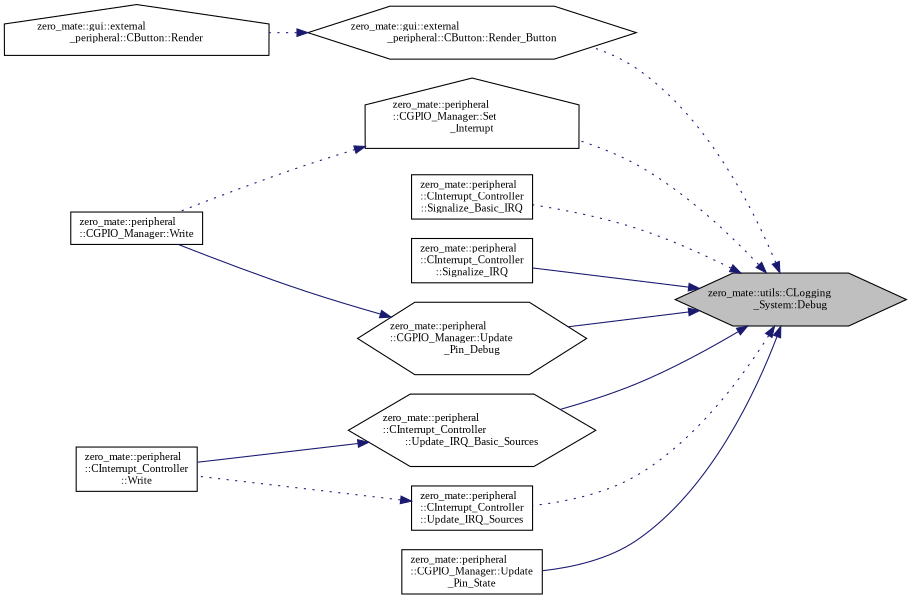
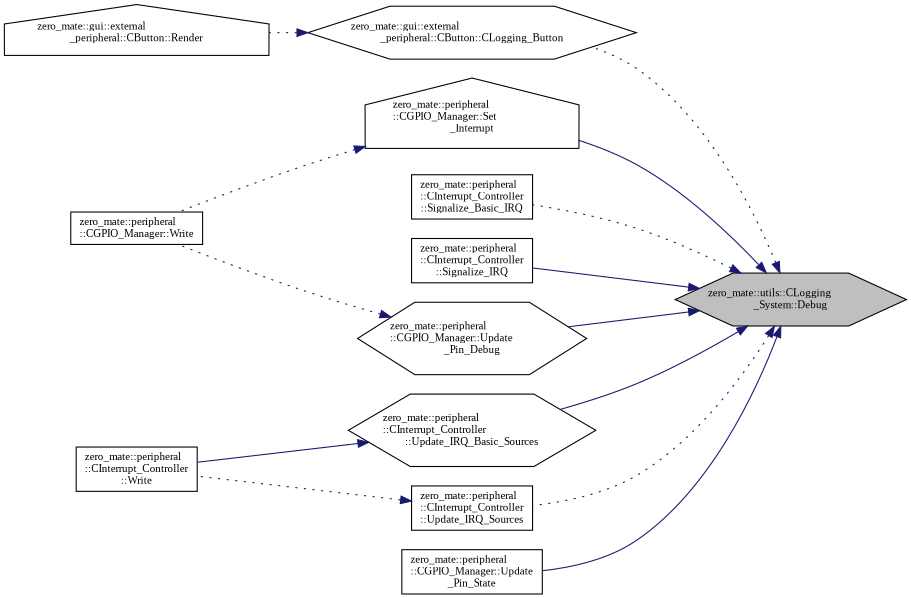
(472, 33) -> (472, 33)
(676, 191) -> (676, 191)
(278, 282) -> (278, 282)
